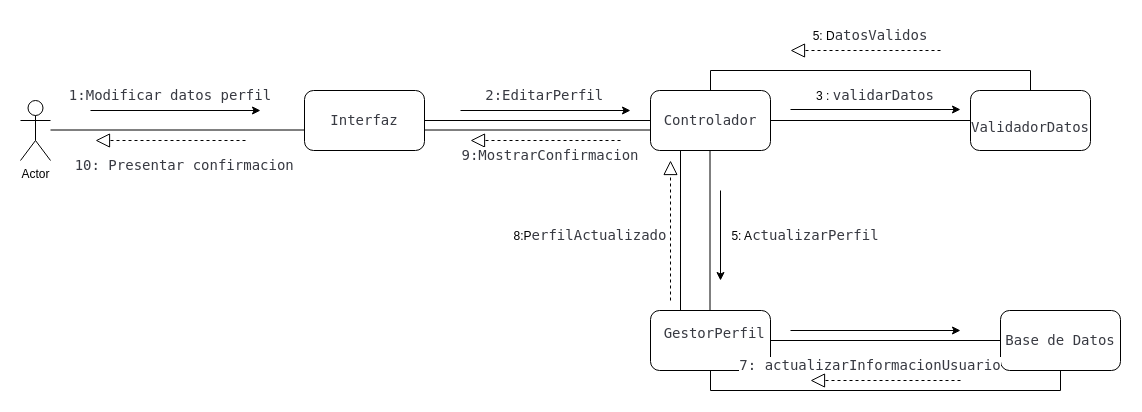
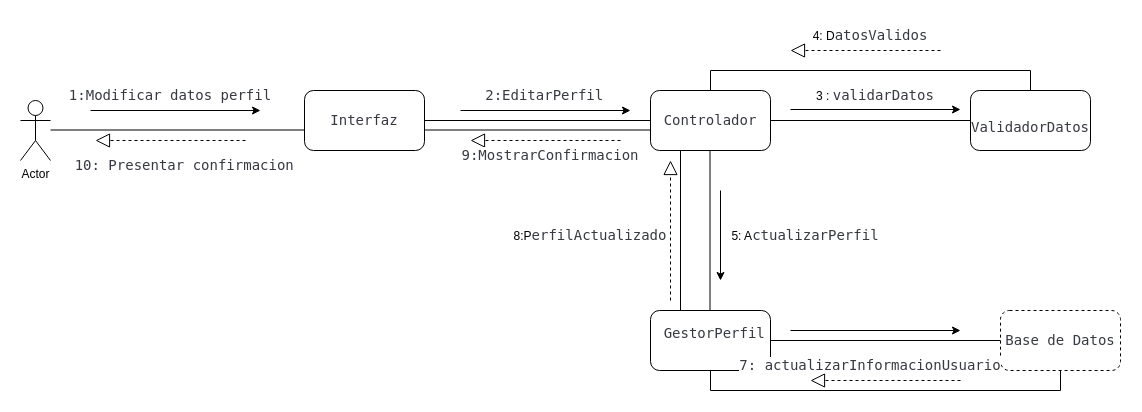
(871, 36) -> (871, 36)
(1061, 341) -> (1061, 341)
